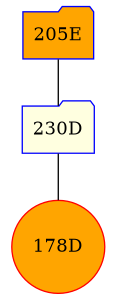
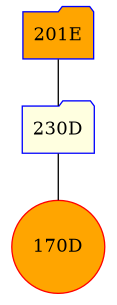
(58, 35) -> (58, 35)
(58, 247) -> (58, 247)
